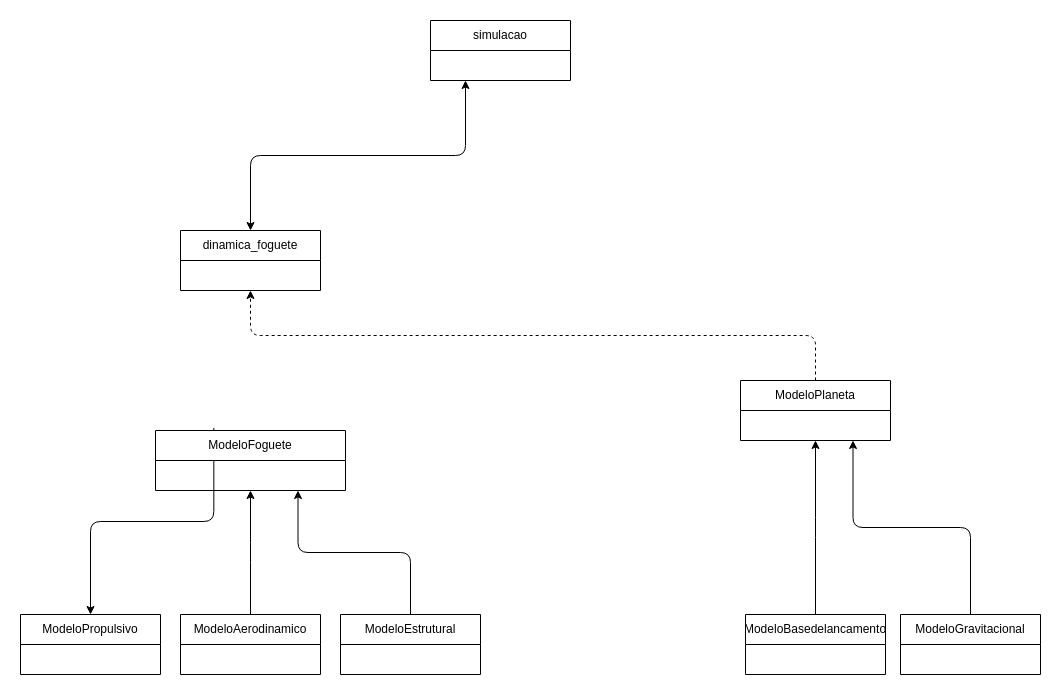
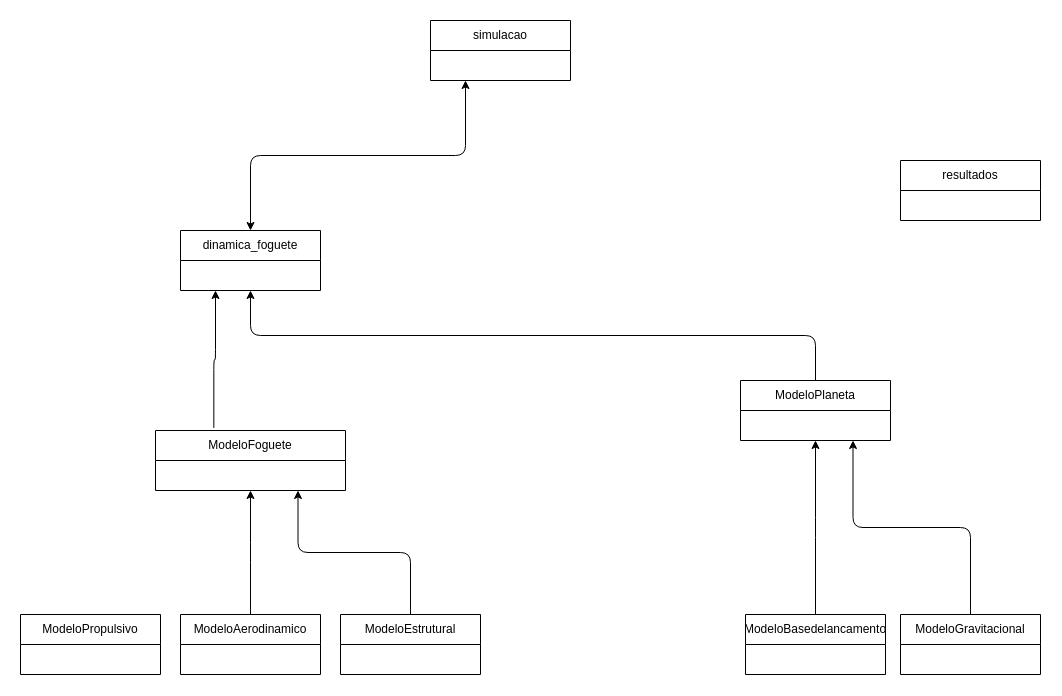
none -> (971, 191)
(536, 336) -> (536, 336)
(141, 522) -> (214, 360)
